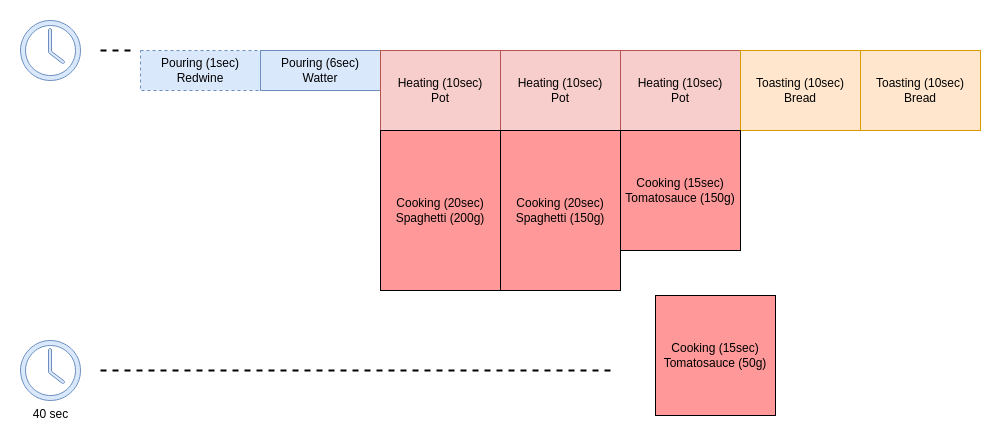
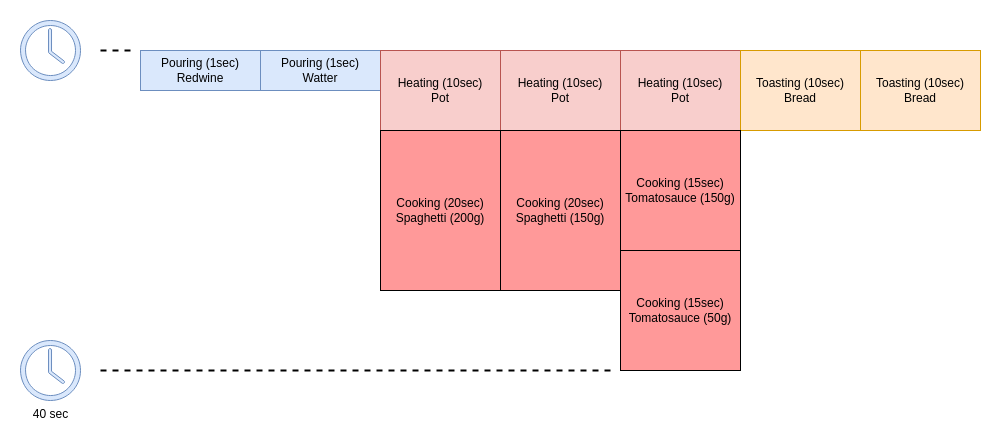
(201, 71) -> (201, 71)
(321, 71) -> (321, 71)
(716, 356) -> (681, 311)
